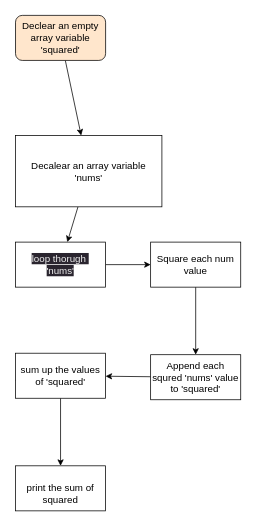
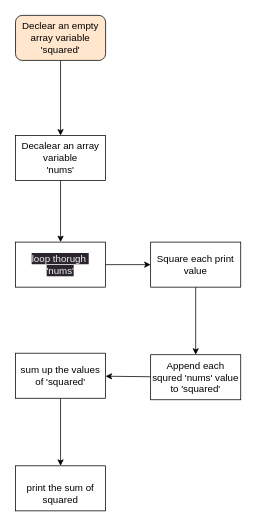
(89, 171) -> (60, 158)
(195, 264) -> (195, 264)
